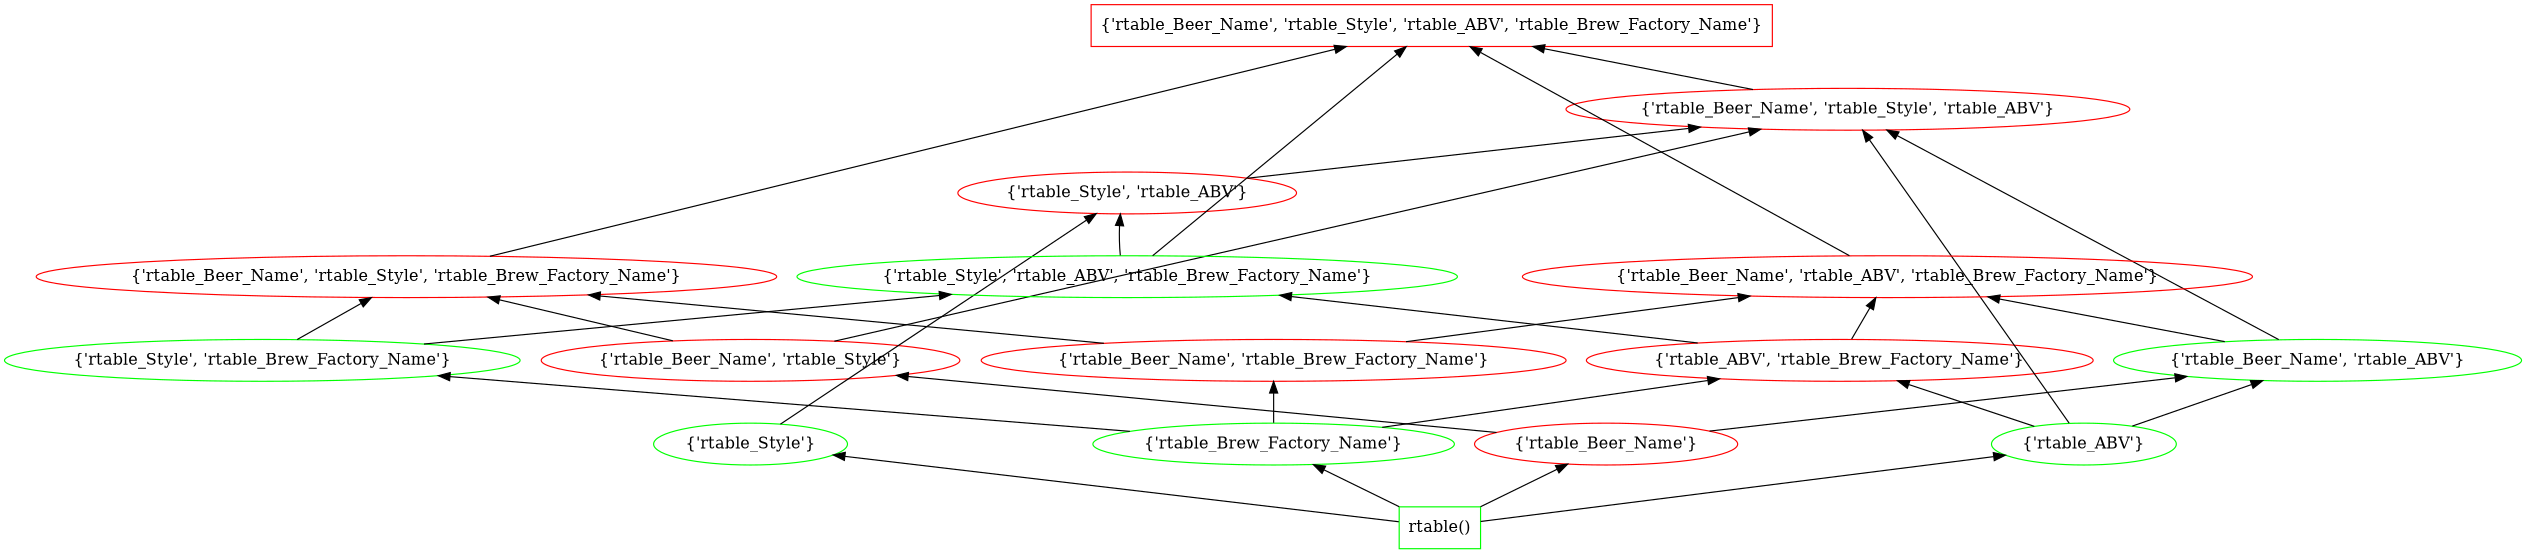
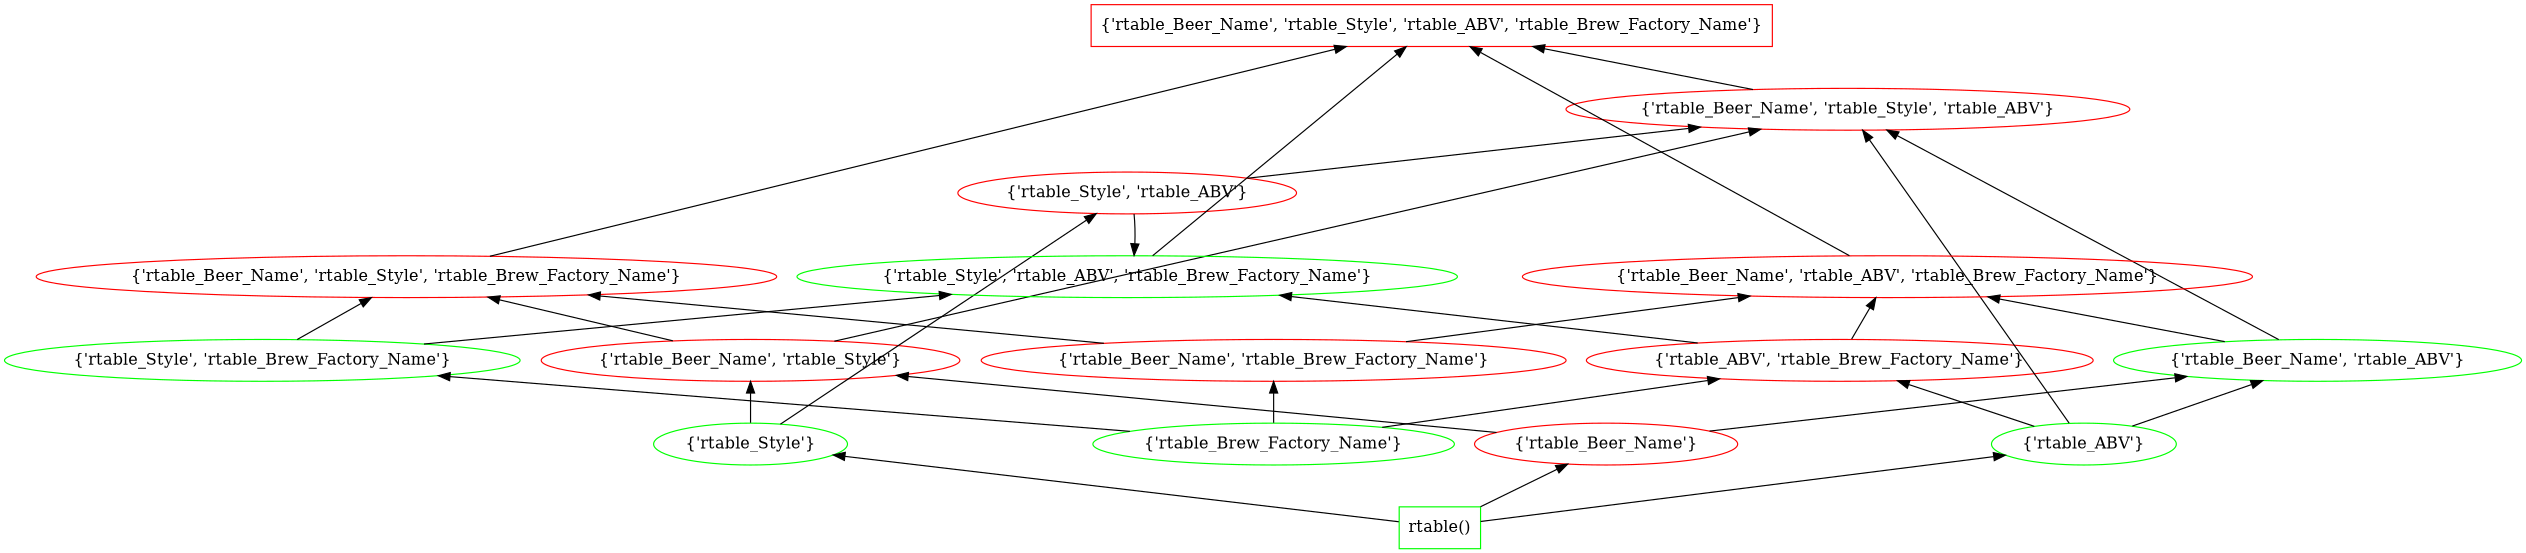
(1119, 241) -> (1135, 229)
none -> (751, 408)
(1362, 488) -> none
